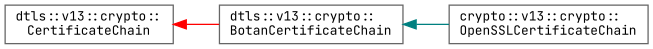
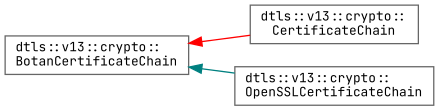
(203, 24) -> (226, 38)
(549, 24) -> (334, 86)
